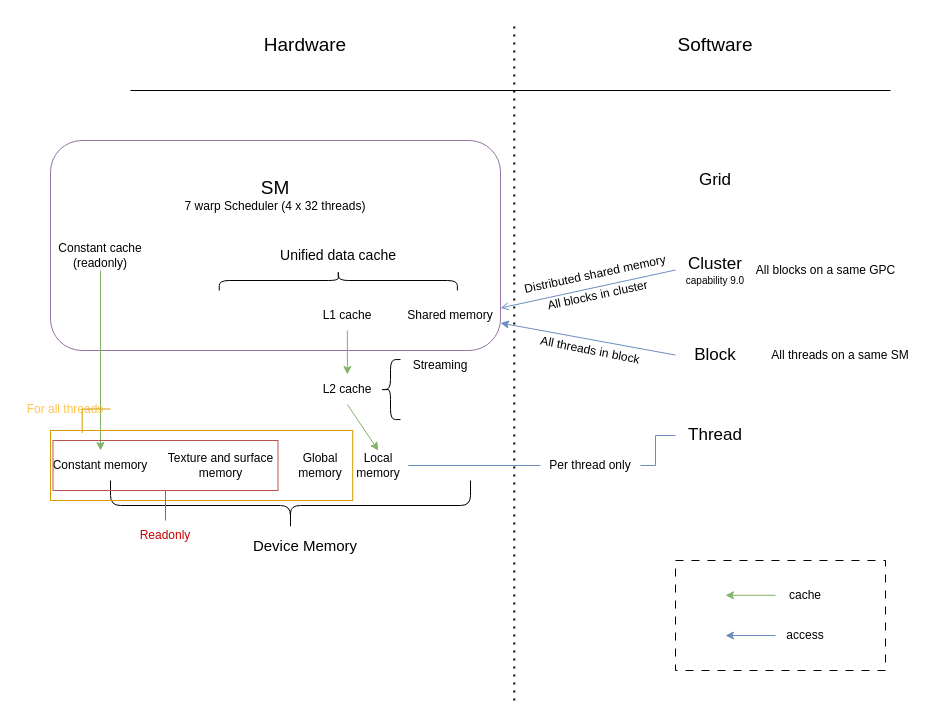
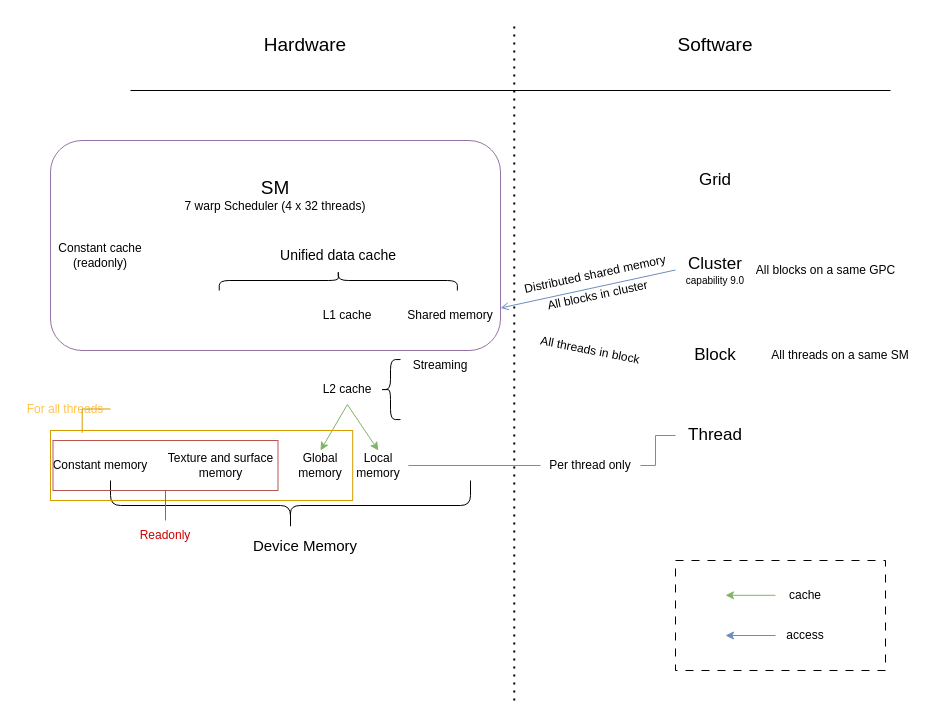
(592, 340) -> none
(347, 349) -> none
(101, 357) -> none
none -> (335, 426)
